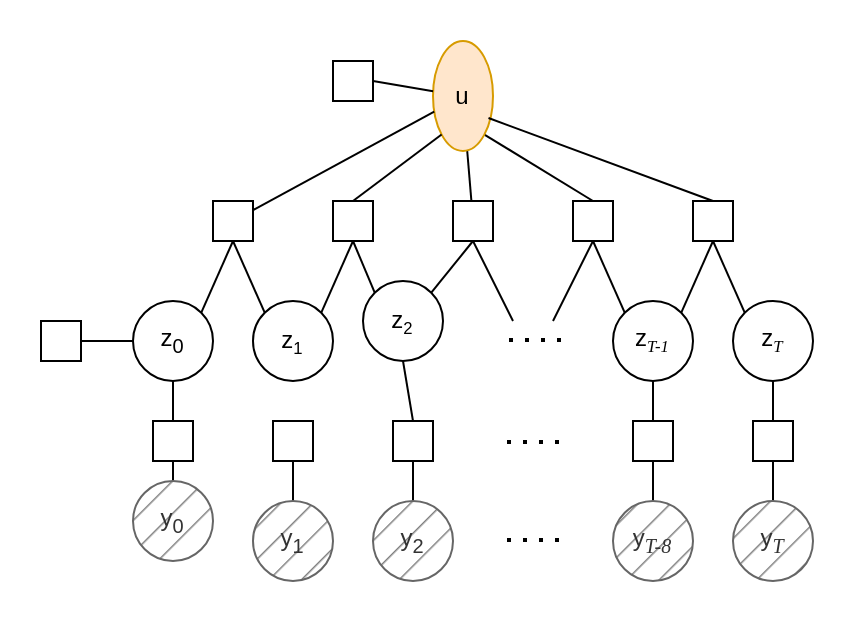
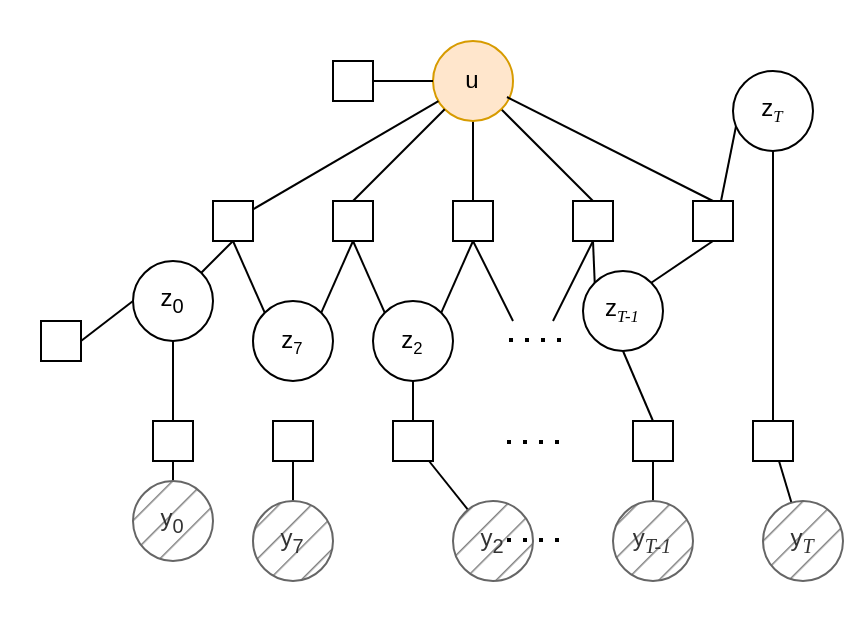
(463, 96) -> (473, 81)
(403, 321) -> (413, 341)
(173, 341) -> (173, 301)
(293, 341) -> (293, 341)
(653, 341) -> (623, 311)
(773, 341) -> (773, 111)
(293, 541) -> (293, 541)
(413, 541) -> (493, 541)
(653, 541) -> (653, 541)
(773, 541) -> (803, 541)
